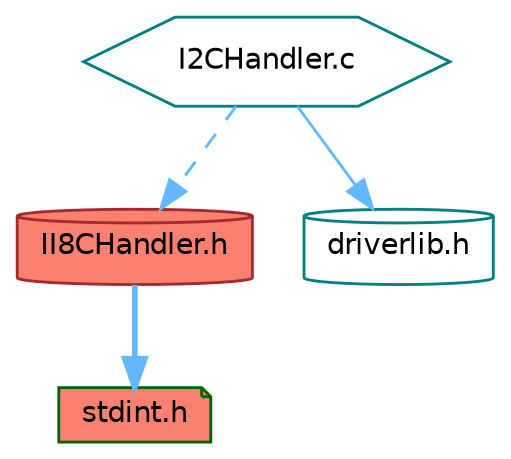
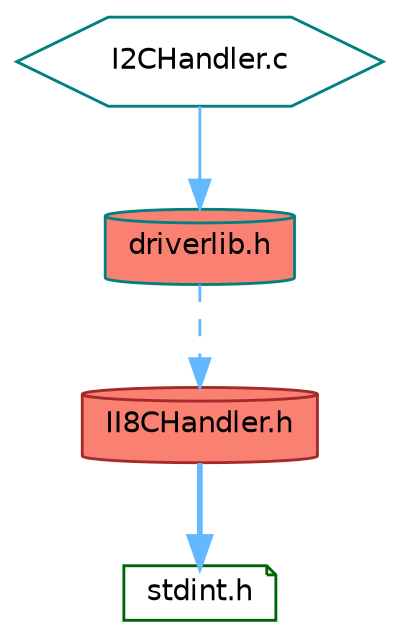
(207, 146) -> (200, 321)
(399, 247) -> (200, 247)
(135, 415) -> (200, 593)
